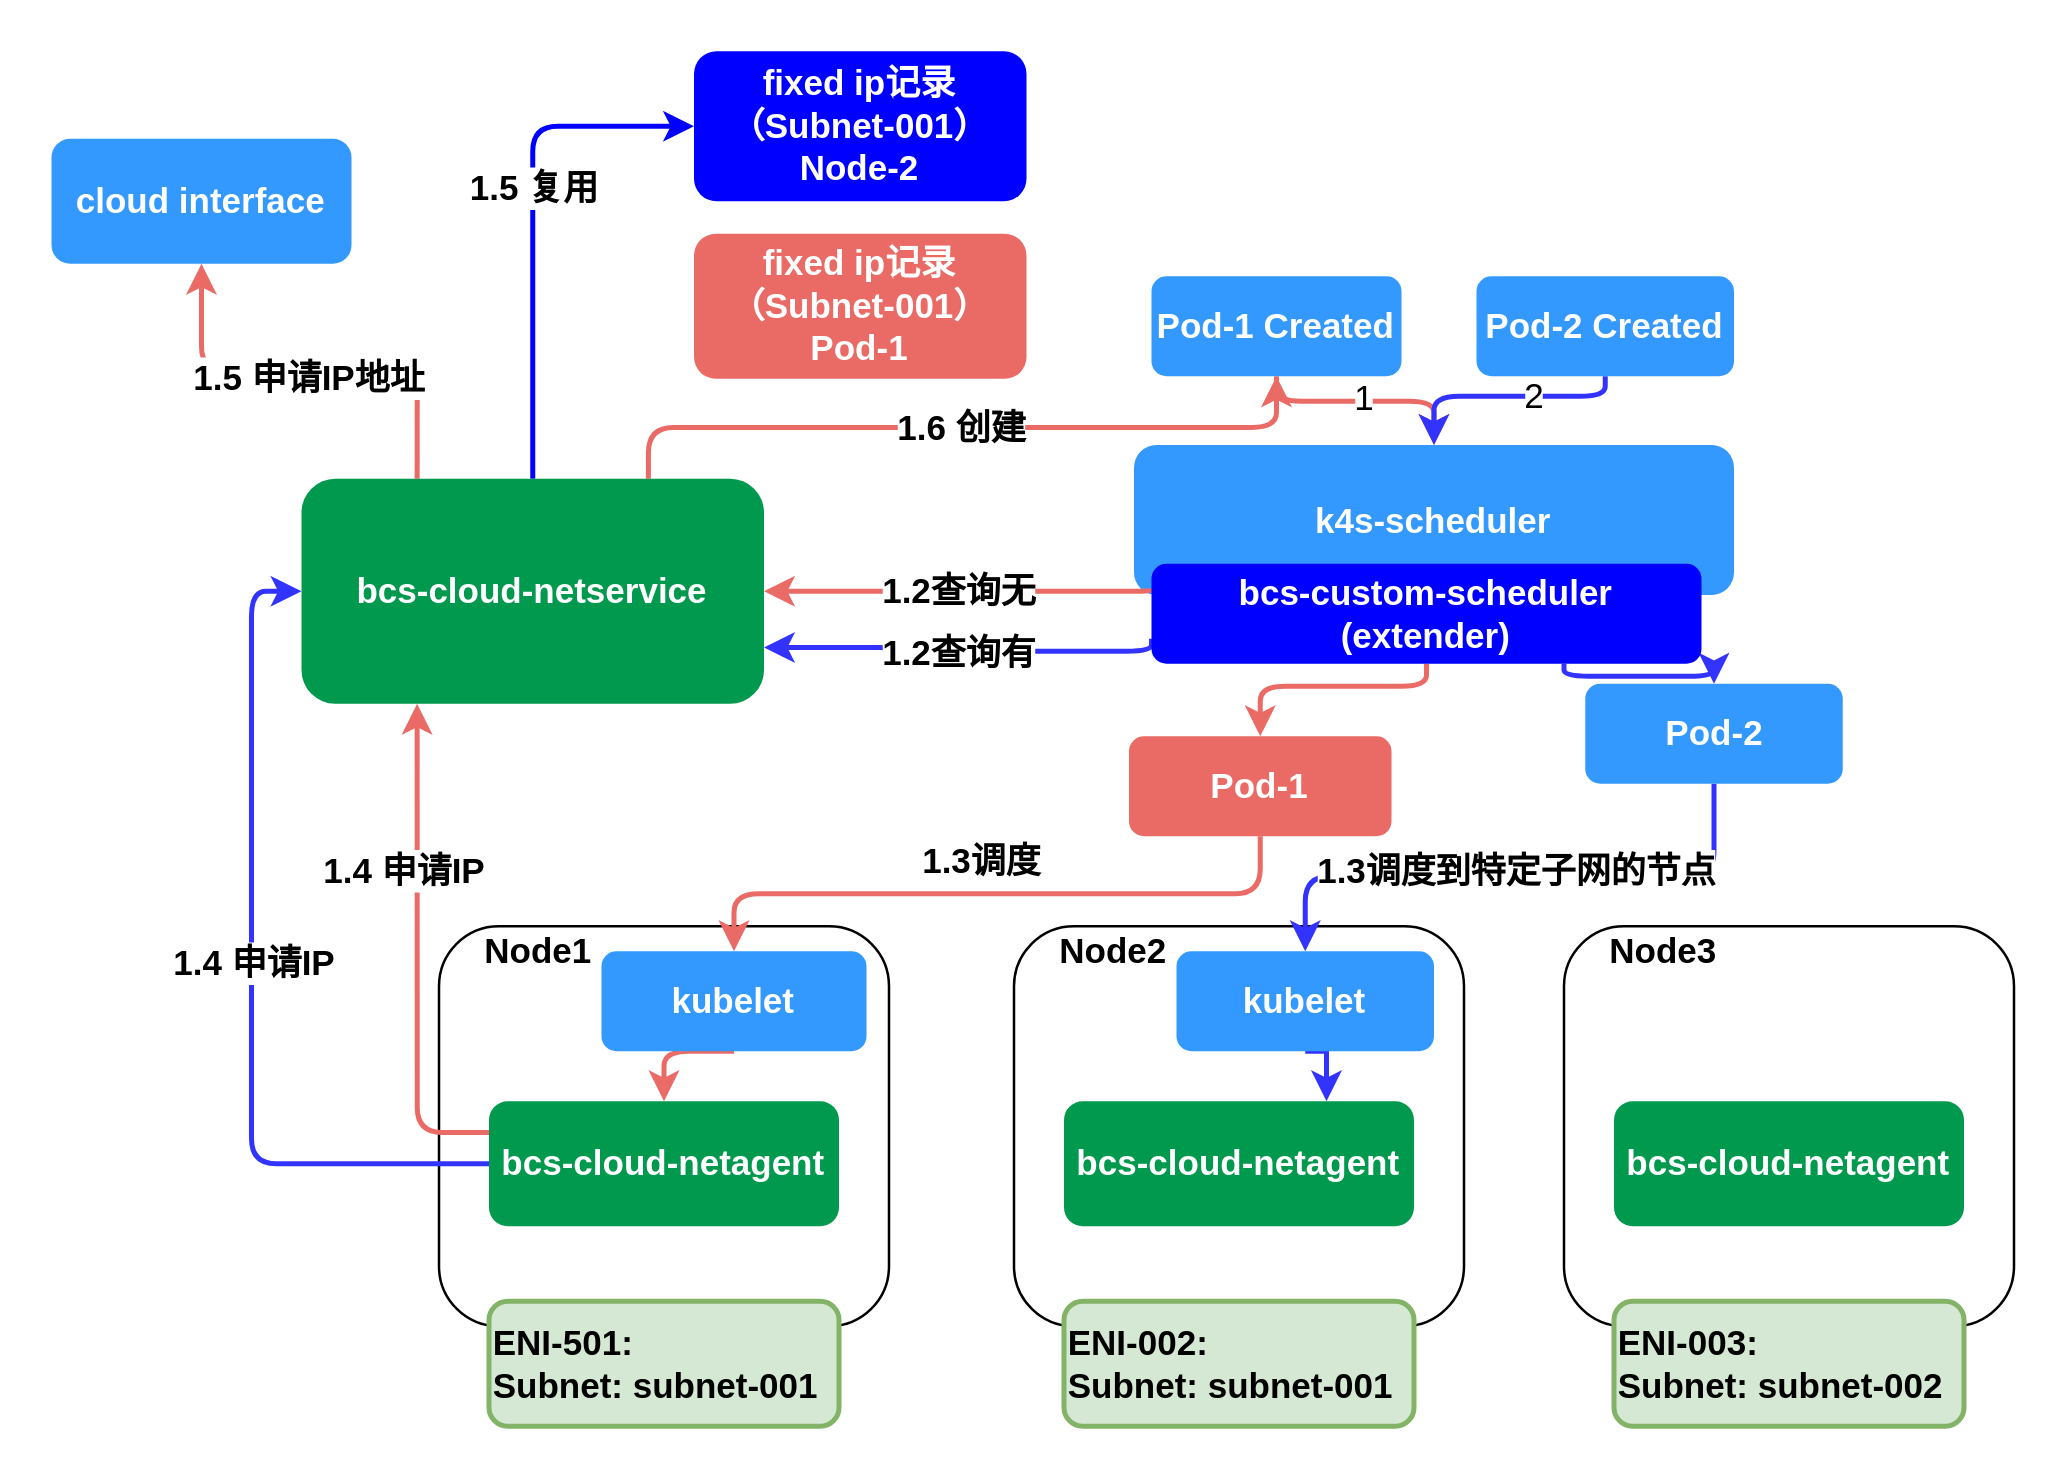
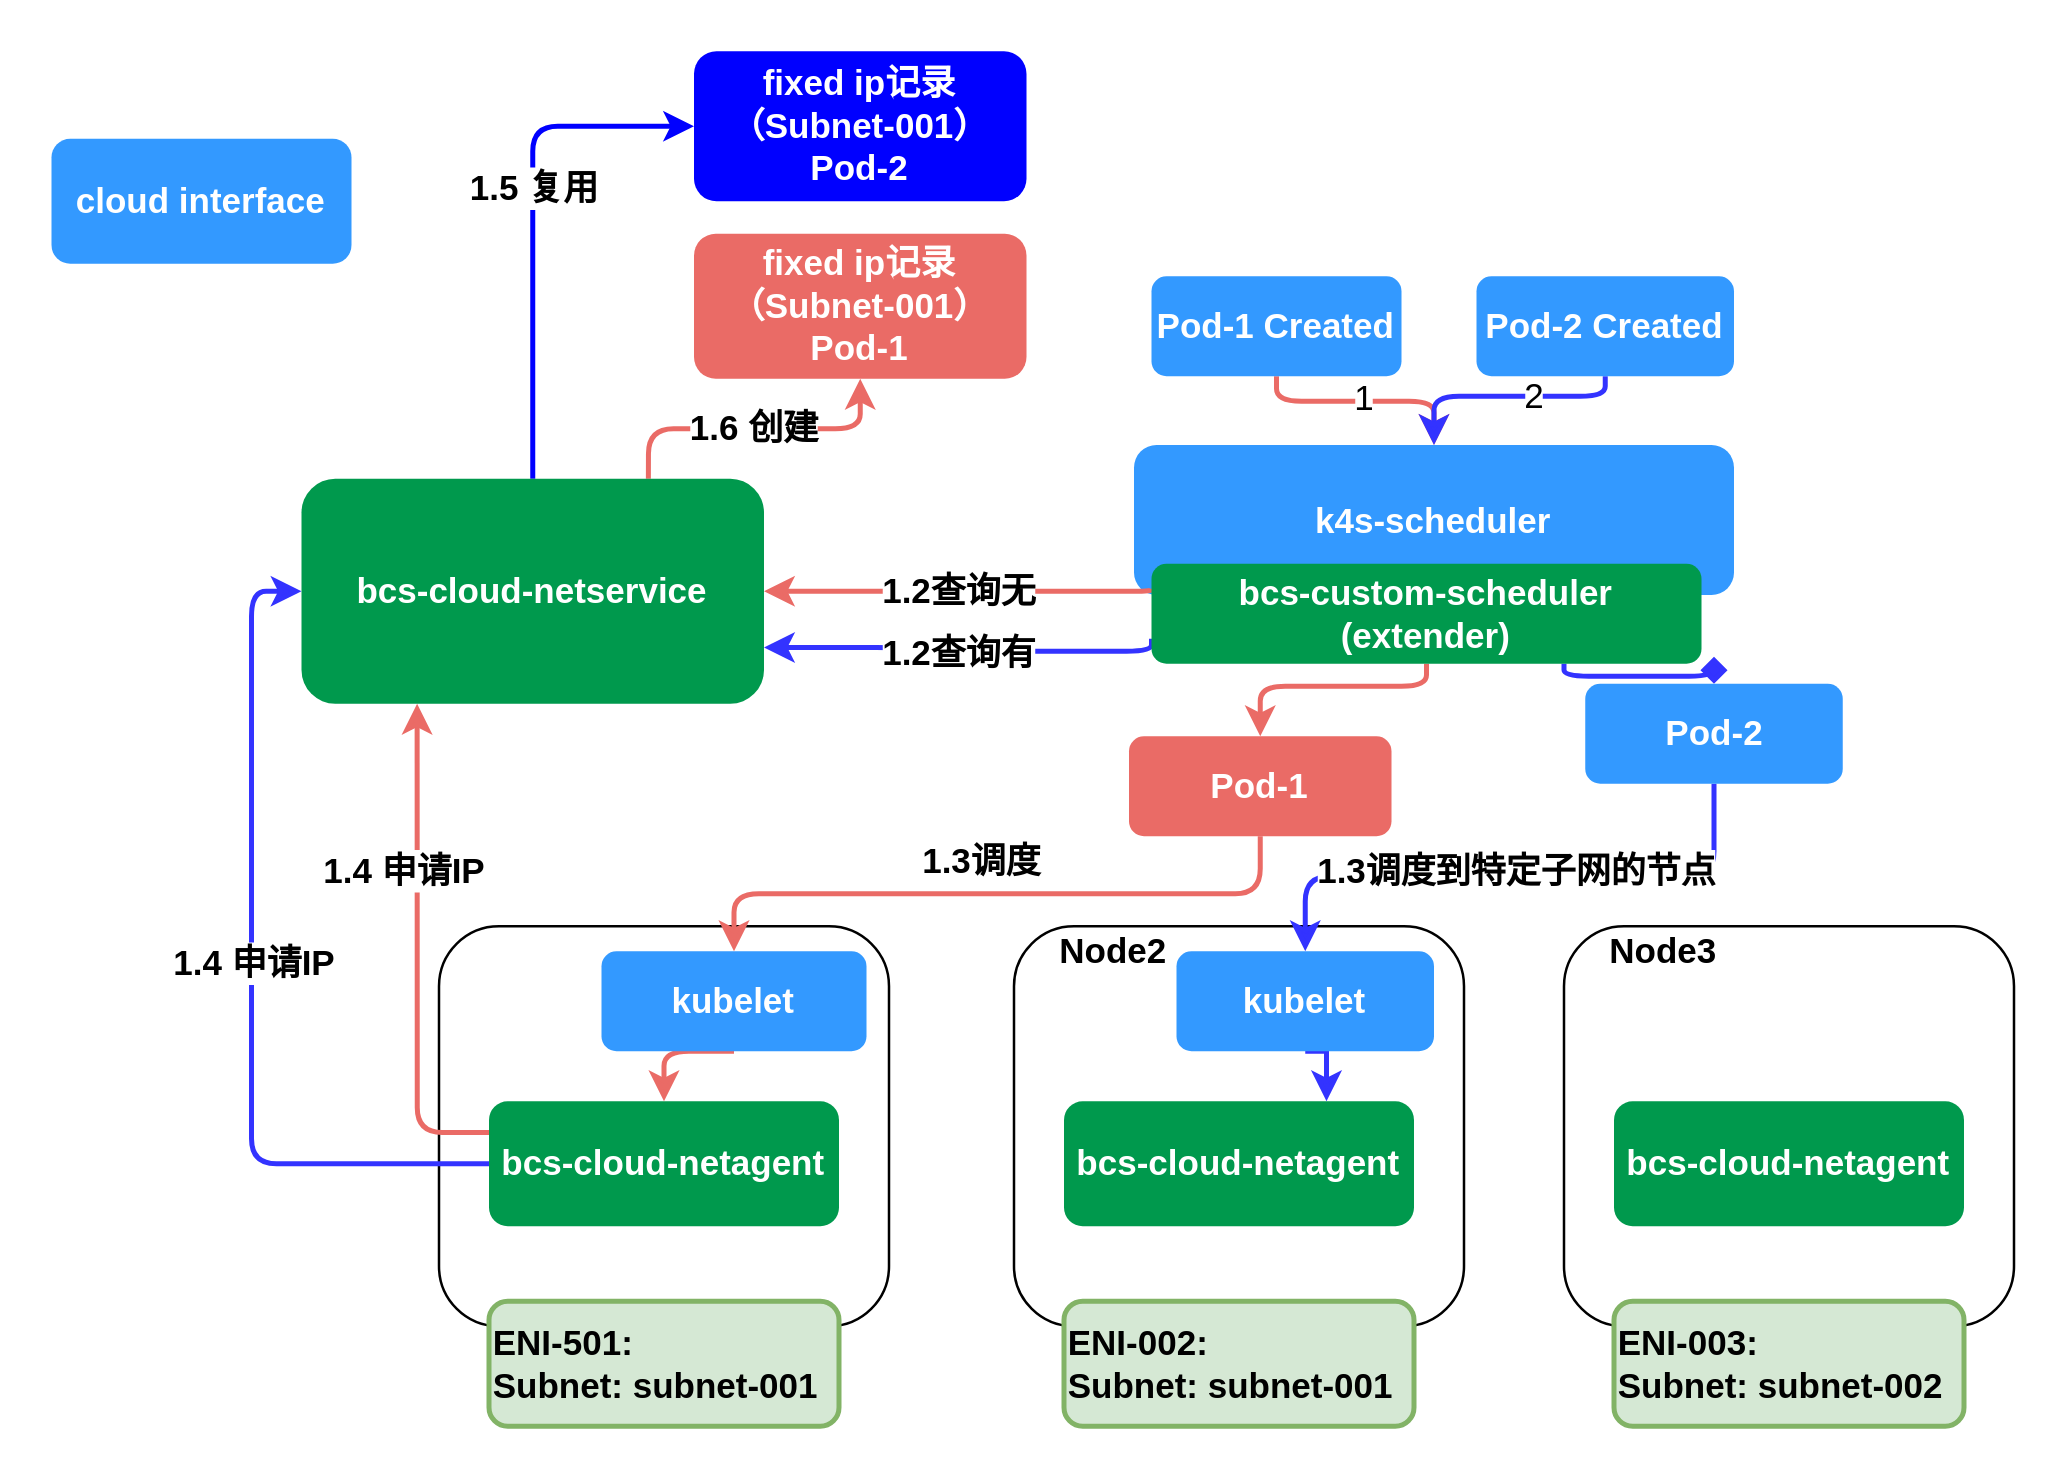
(860, 126) -> (860, 126)
(382, 371) -> none
(1126, 428) -> (765, 429)
(1426, 614) -> (1426, 614)
(1706, 675) -> (1714, 661)
(539, 951) -> none
